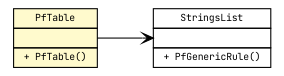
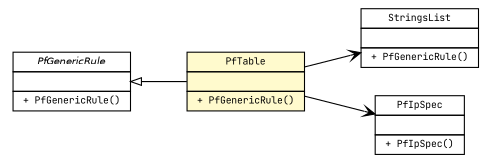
(55, 57) -> (246, 101)
none -> (72, 82)
none -> (420, 125)
